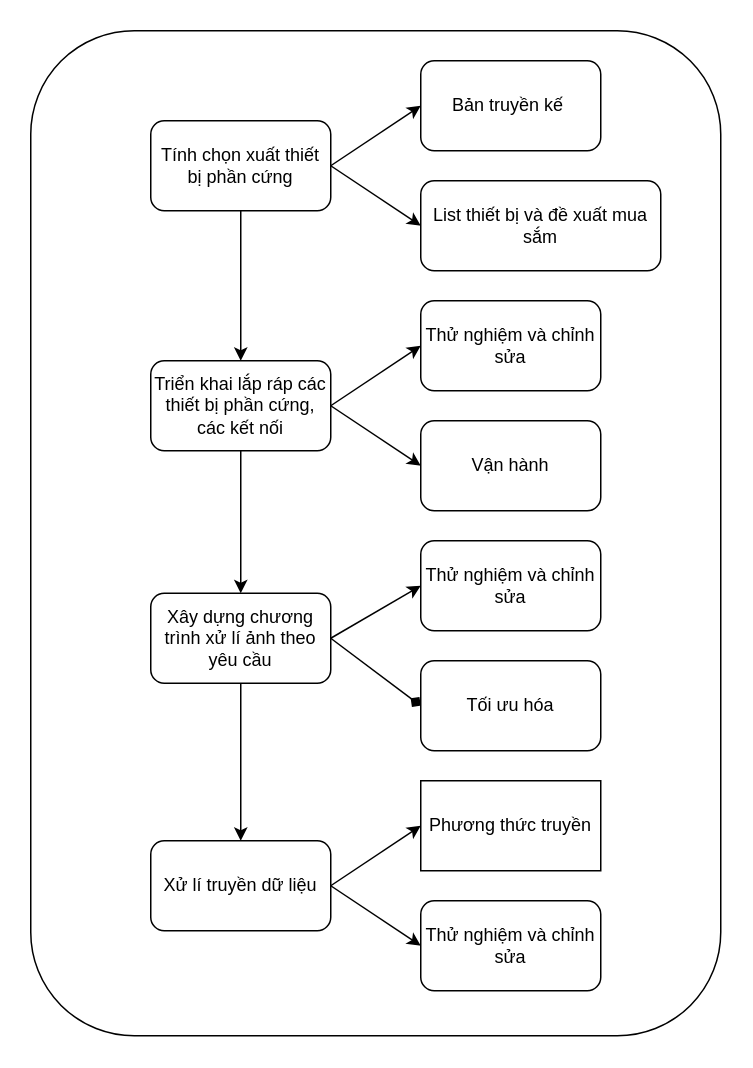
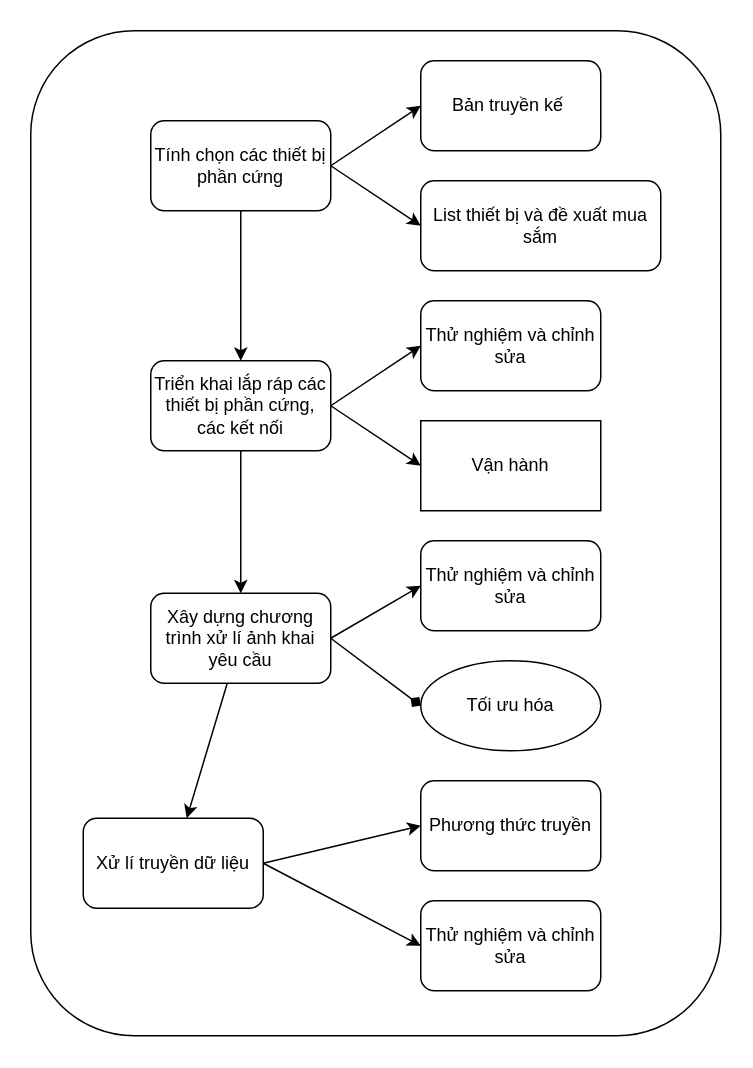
(241, 166) -> (241, 166)
(511, 466) -> (511, 466)
(241, 638) -> (241, 638)
(511, 706) -> (511, 706)
(511, 826) -> (511, 826)
(241, 886) -> (173, 863)
